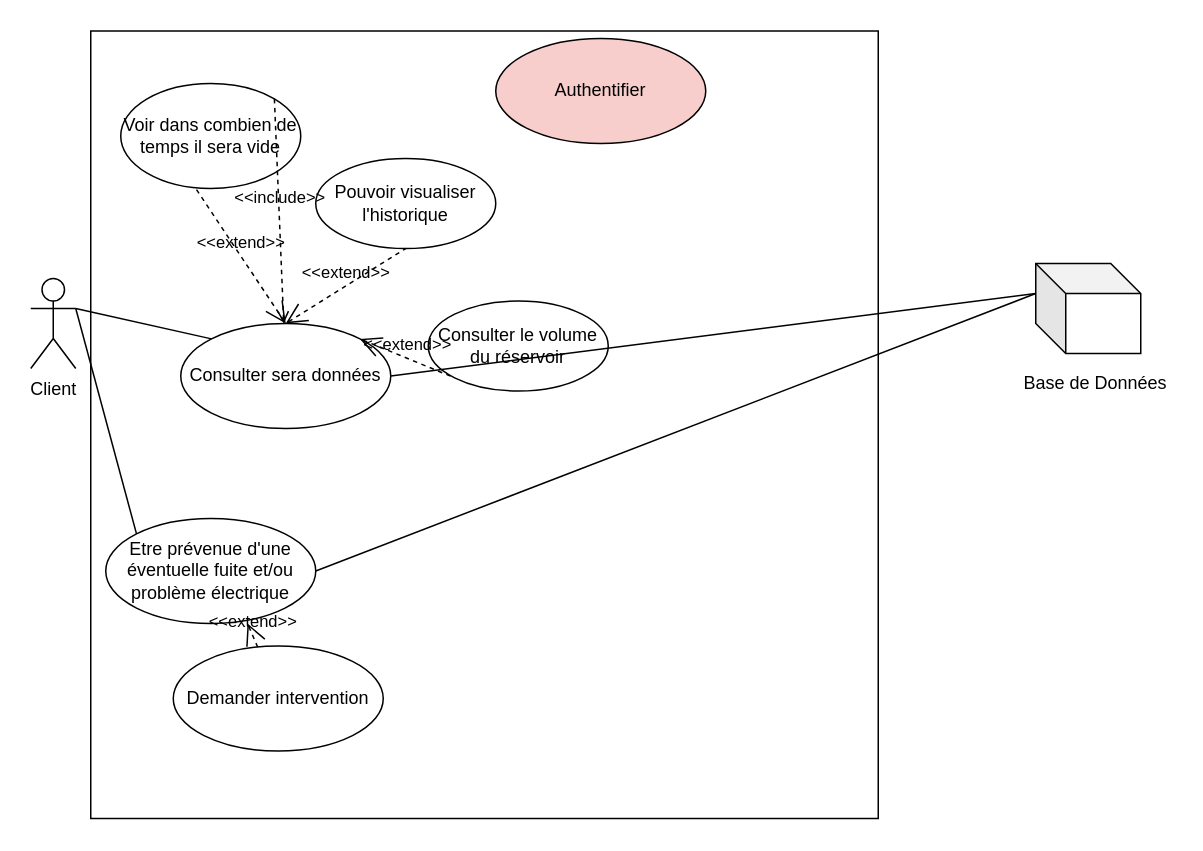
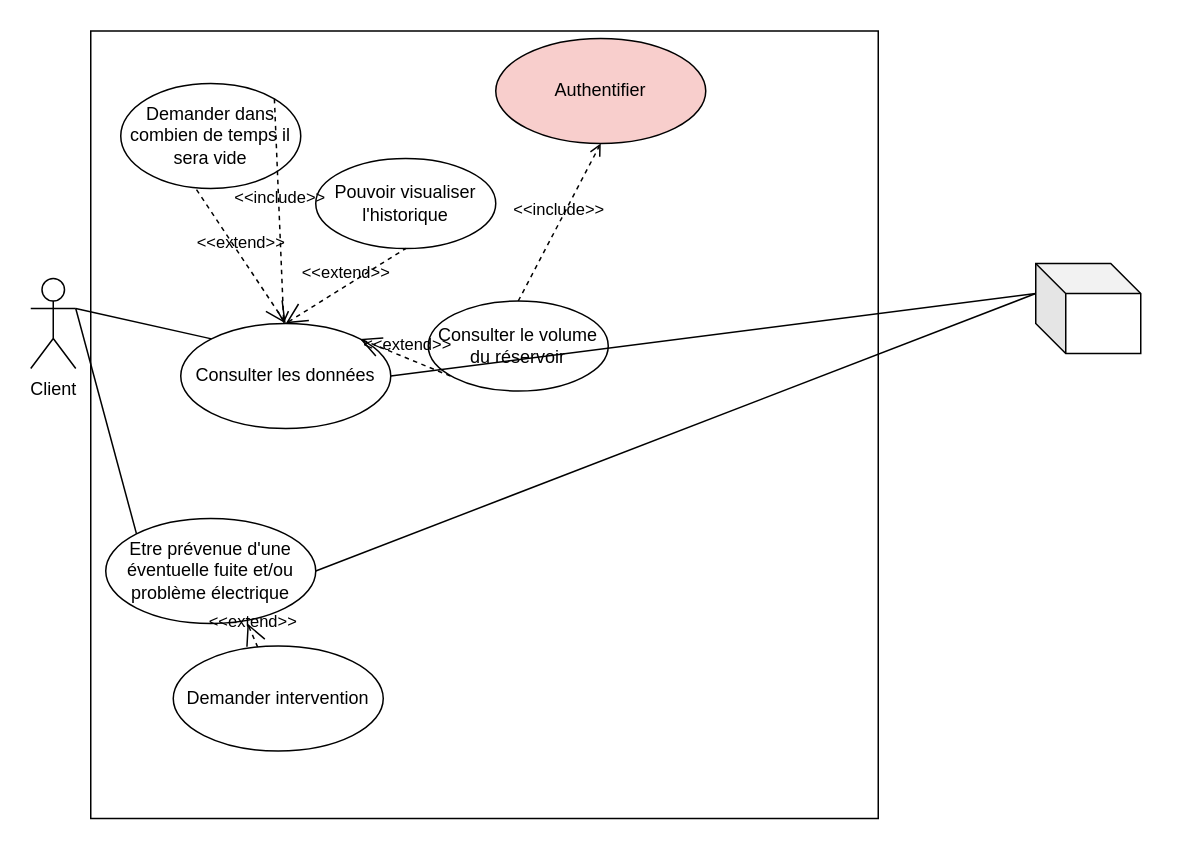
(211, 136) -> (211, 136)
none -> (559, 223)
(286, 376) -> (286, 376)
(1096, 383) -> none
